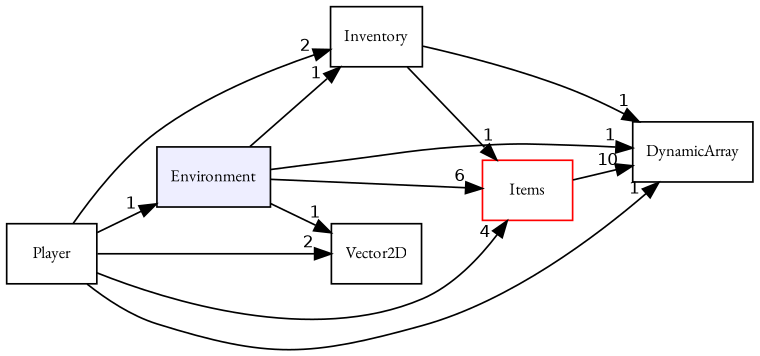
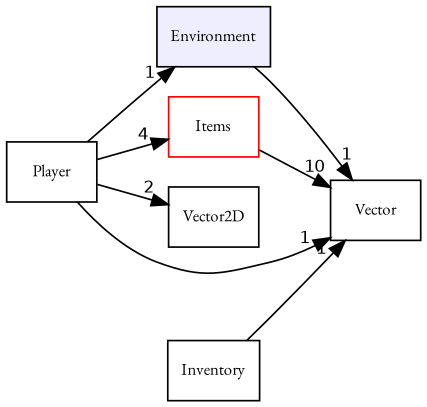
(446, 107) -> none
(289, 113) -> none
(178, 117) -> none
(693, 152) -> (376, 210)
(368, 184) -> none
(293, 214) -> none
